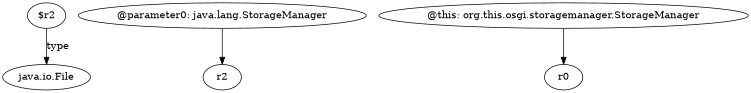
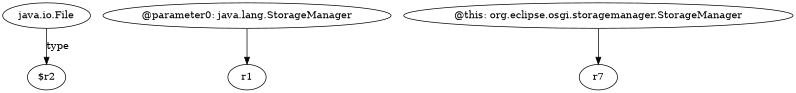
(564, 16) -> (598, 16)
(47, 43) -> (47, 43)
(222, 77) -> (247, 77)
(564, 77) -> (598, 77)
